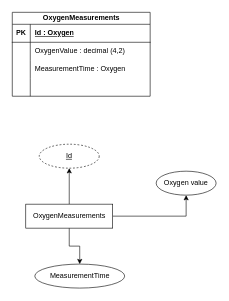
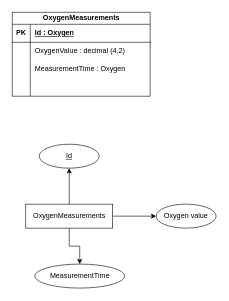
(69, 156) -> (69, 156)
(186, 183) -> (186, 216)
